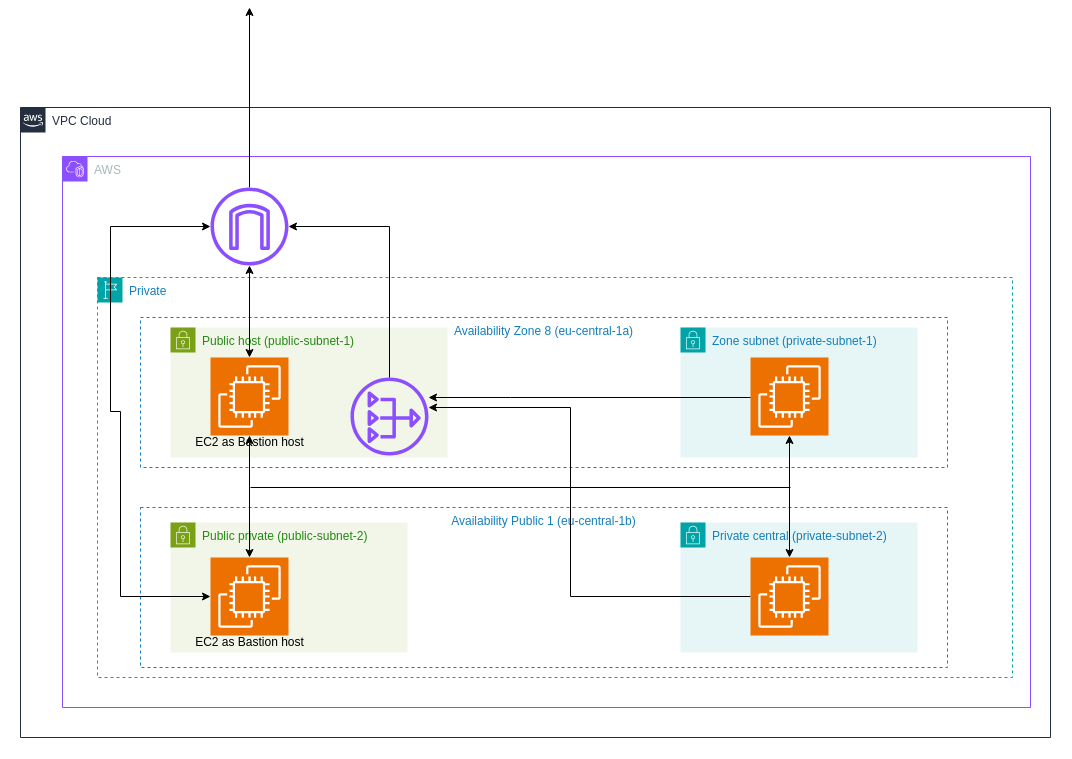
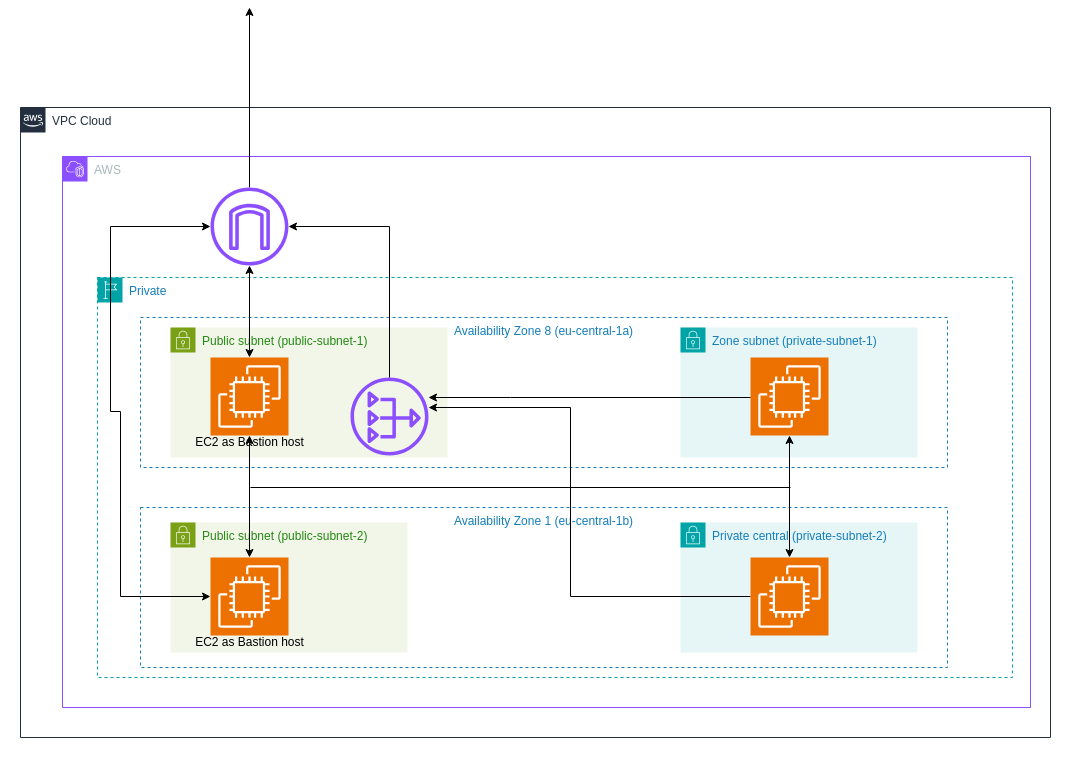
(291, 342) -> (297, 342)
(544, 522) -> (544, 522)
(299, 537) -> (297, 537)
